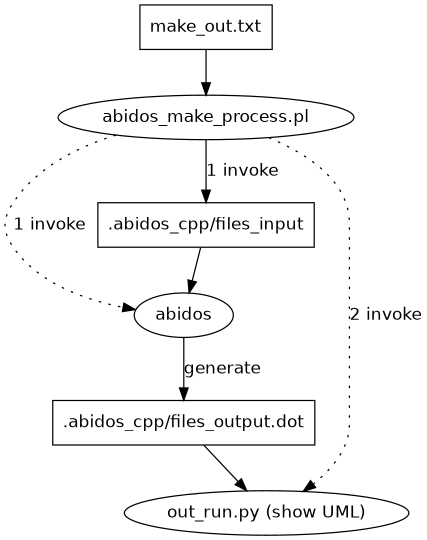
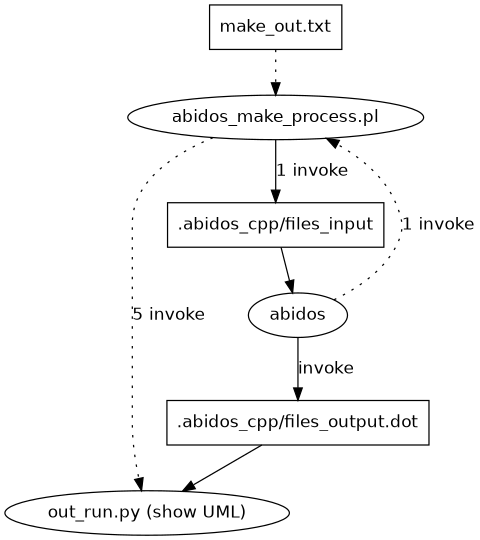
(206, 66) -> (276, 66)
(5, 226) -> (402, 224)
(386, 315) -> (169, 315)
(223, 369) -> (326, 369)
